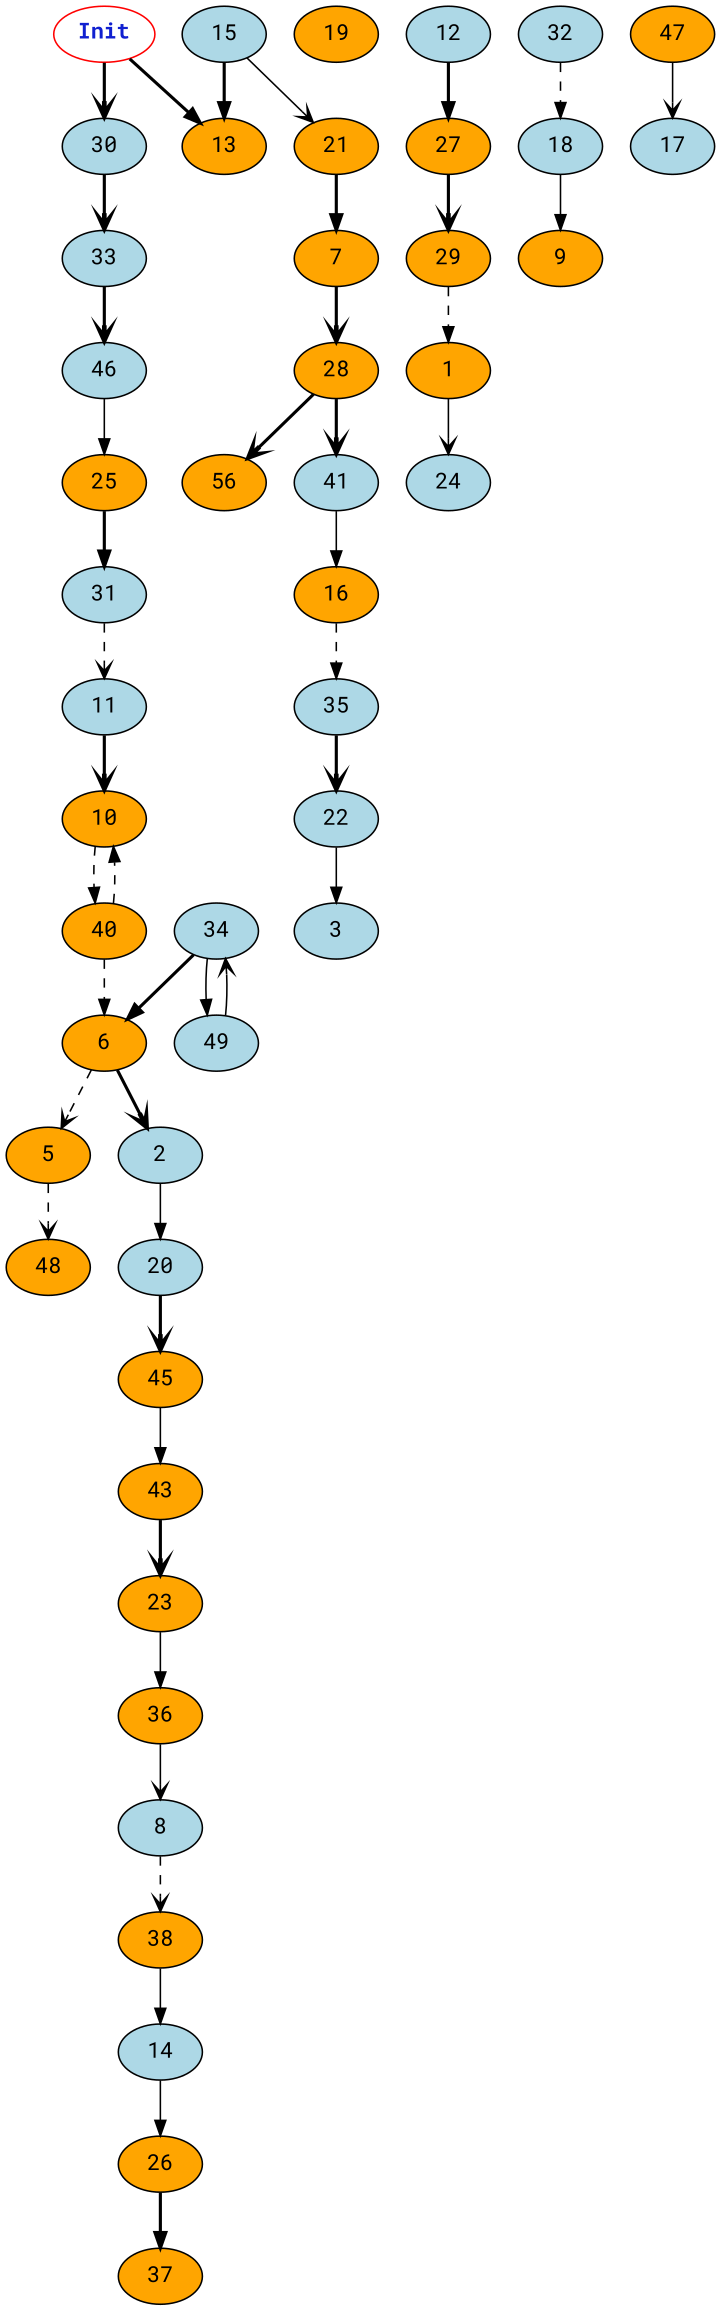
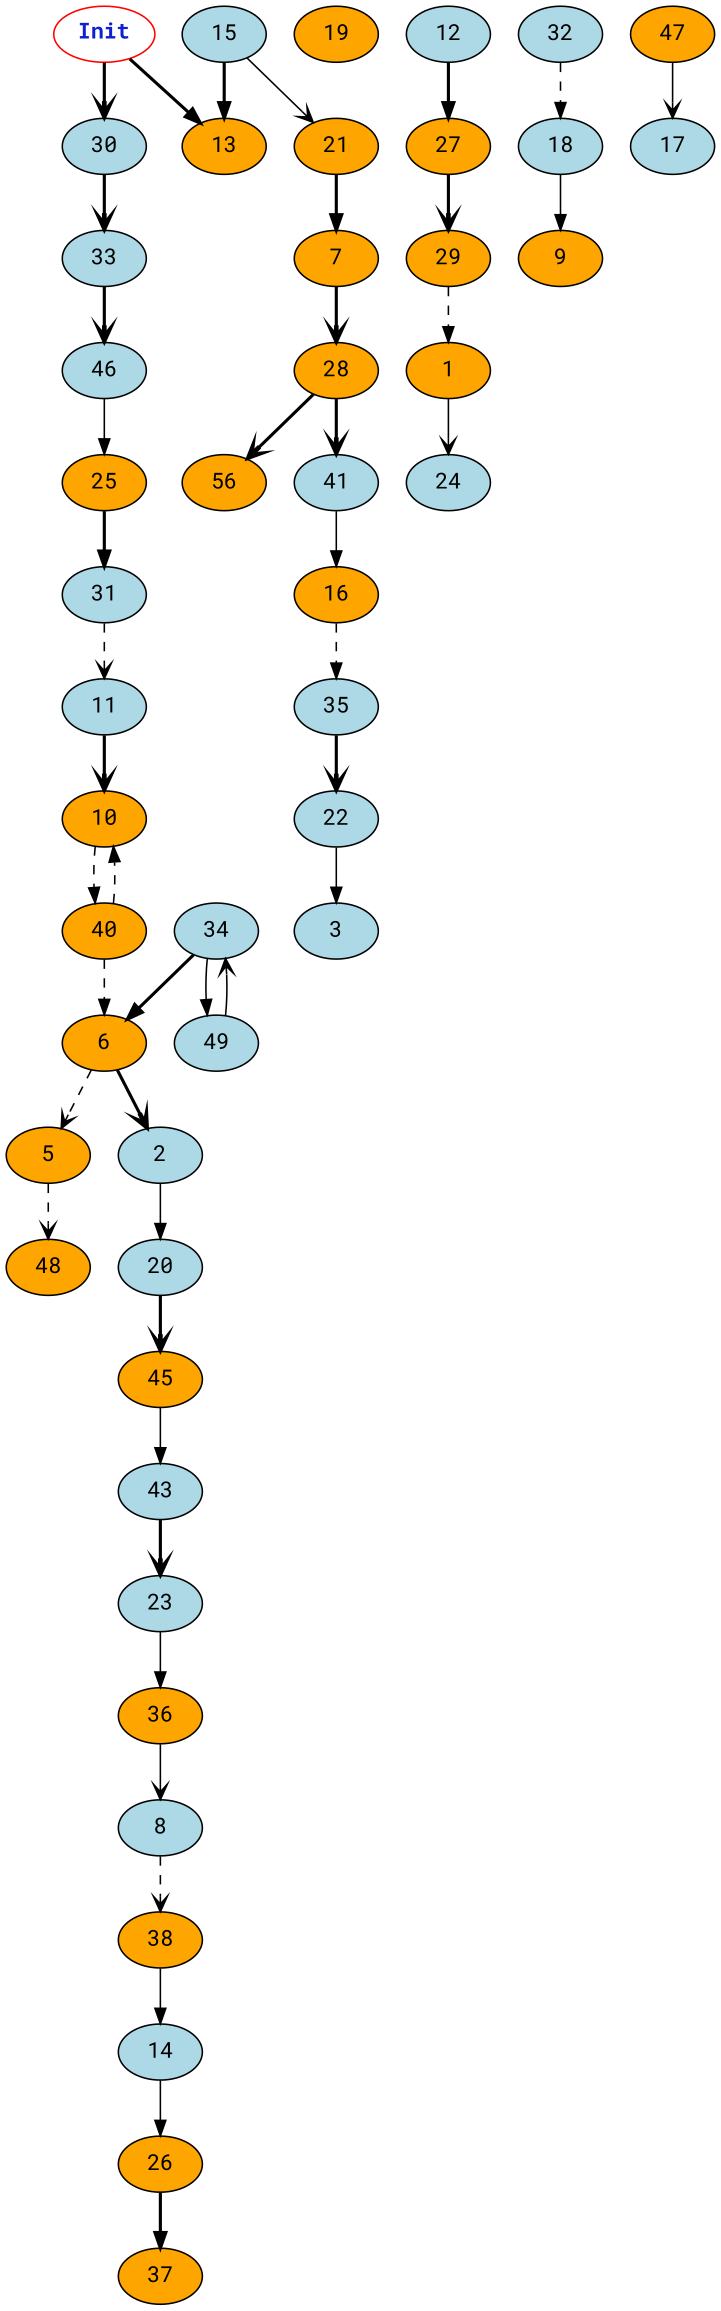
(160, 1492) -> (160, 1492)
(160, 1604) -> (160, 1604)
